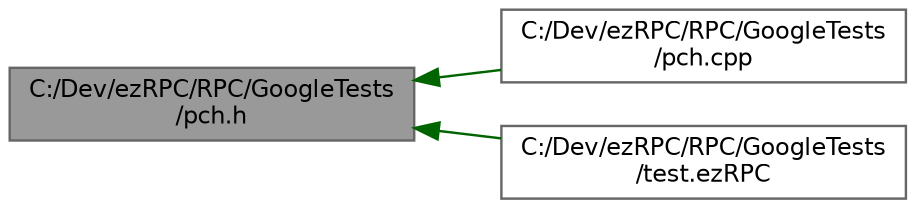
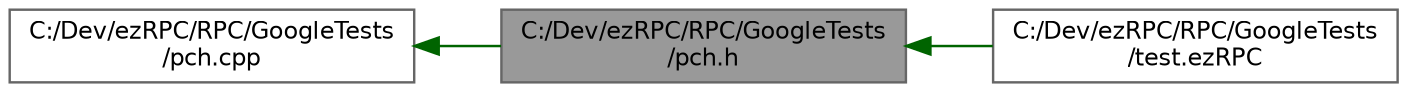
(470, 74) -> (470, 46)
